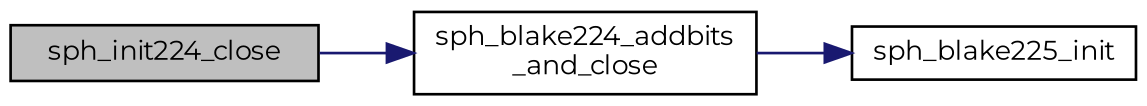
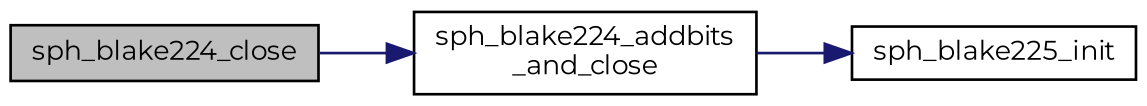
(165, 53) -> (165, 53)
